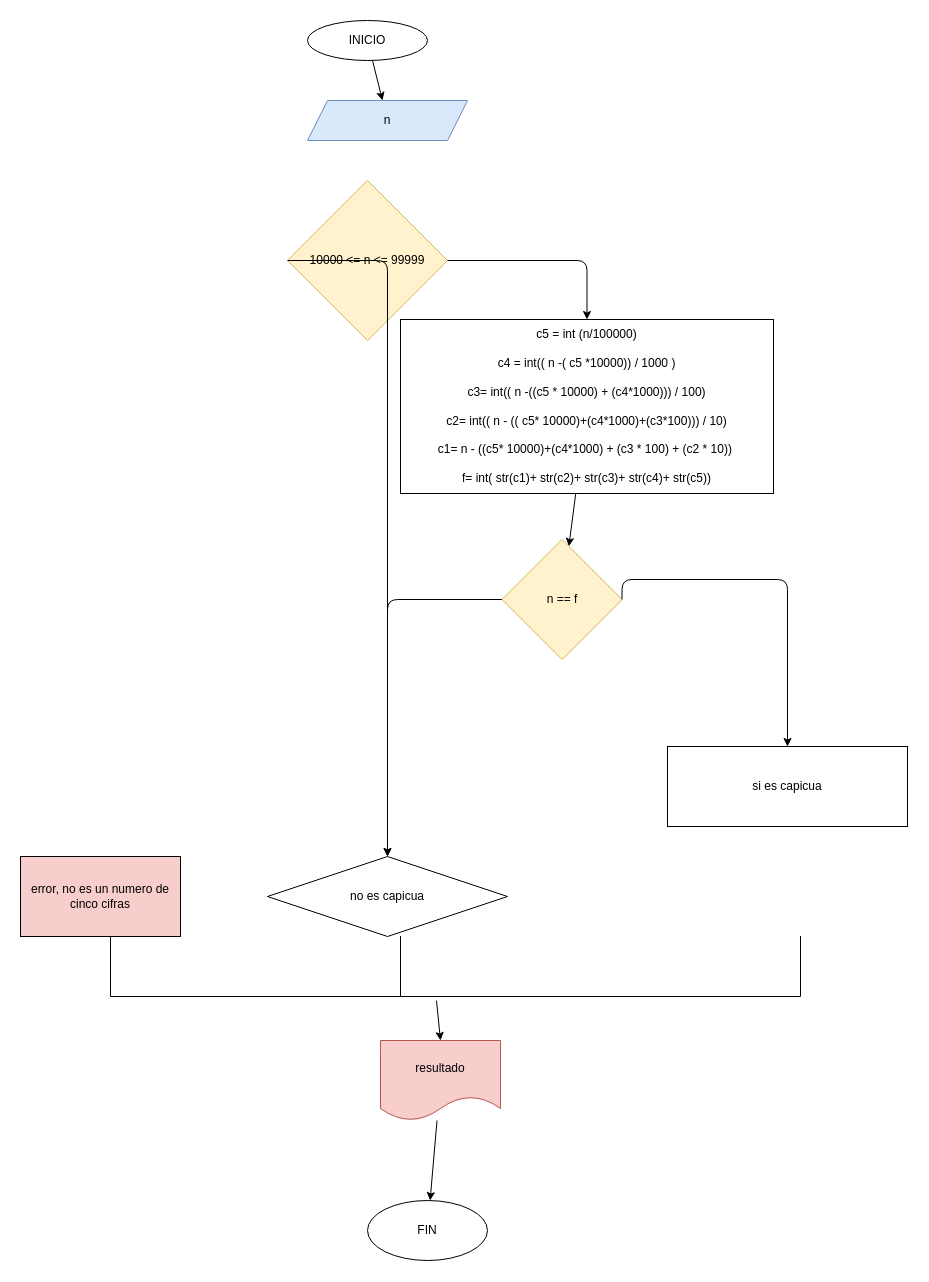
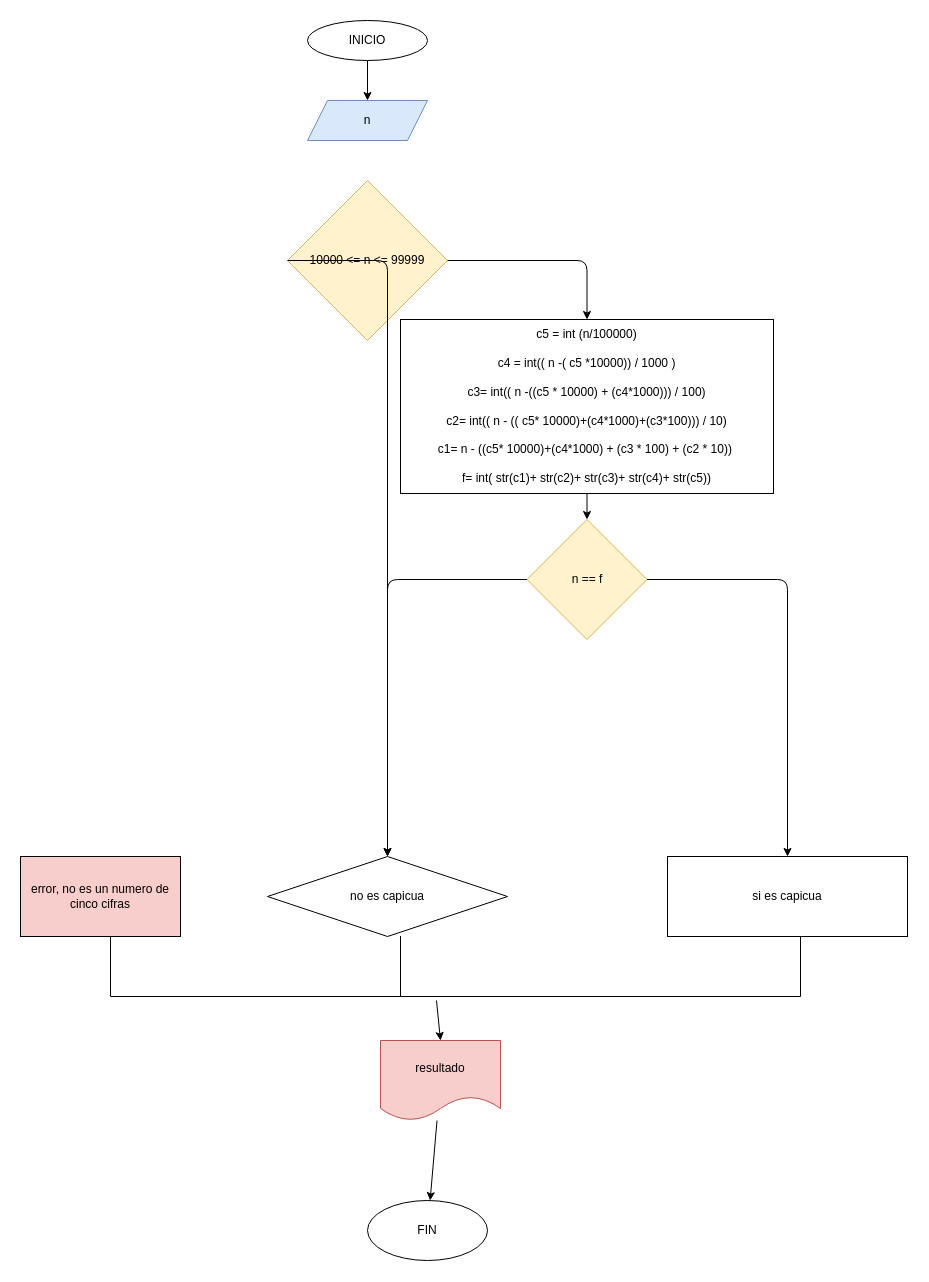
(388, 121) -> (368, 121)
(562, 600) -> (587, 580)
(788, 787) -> (788, 897)
